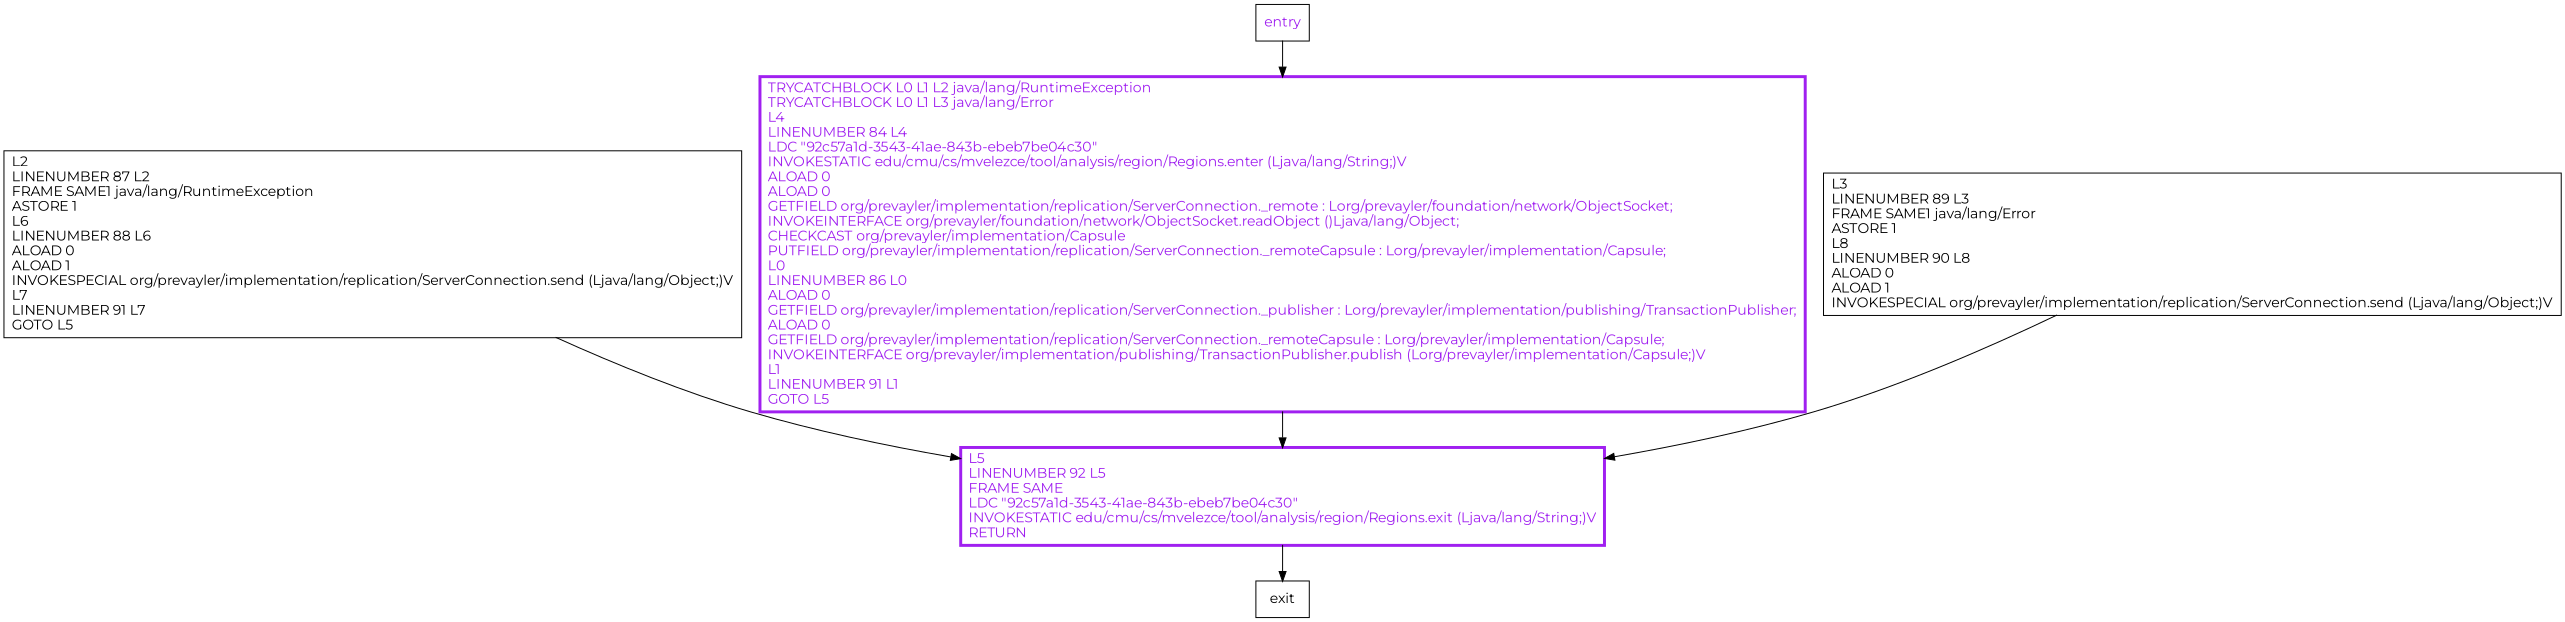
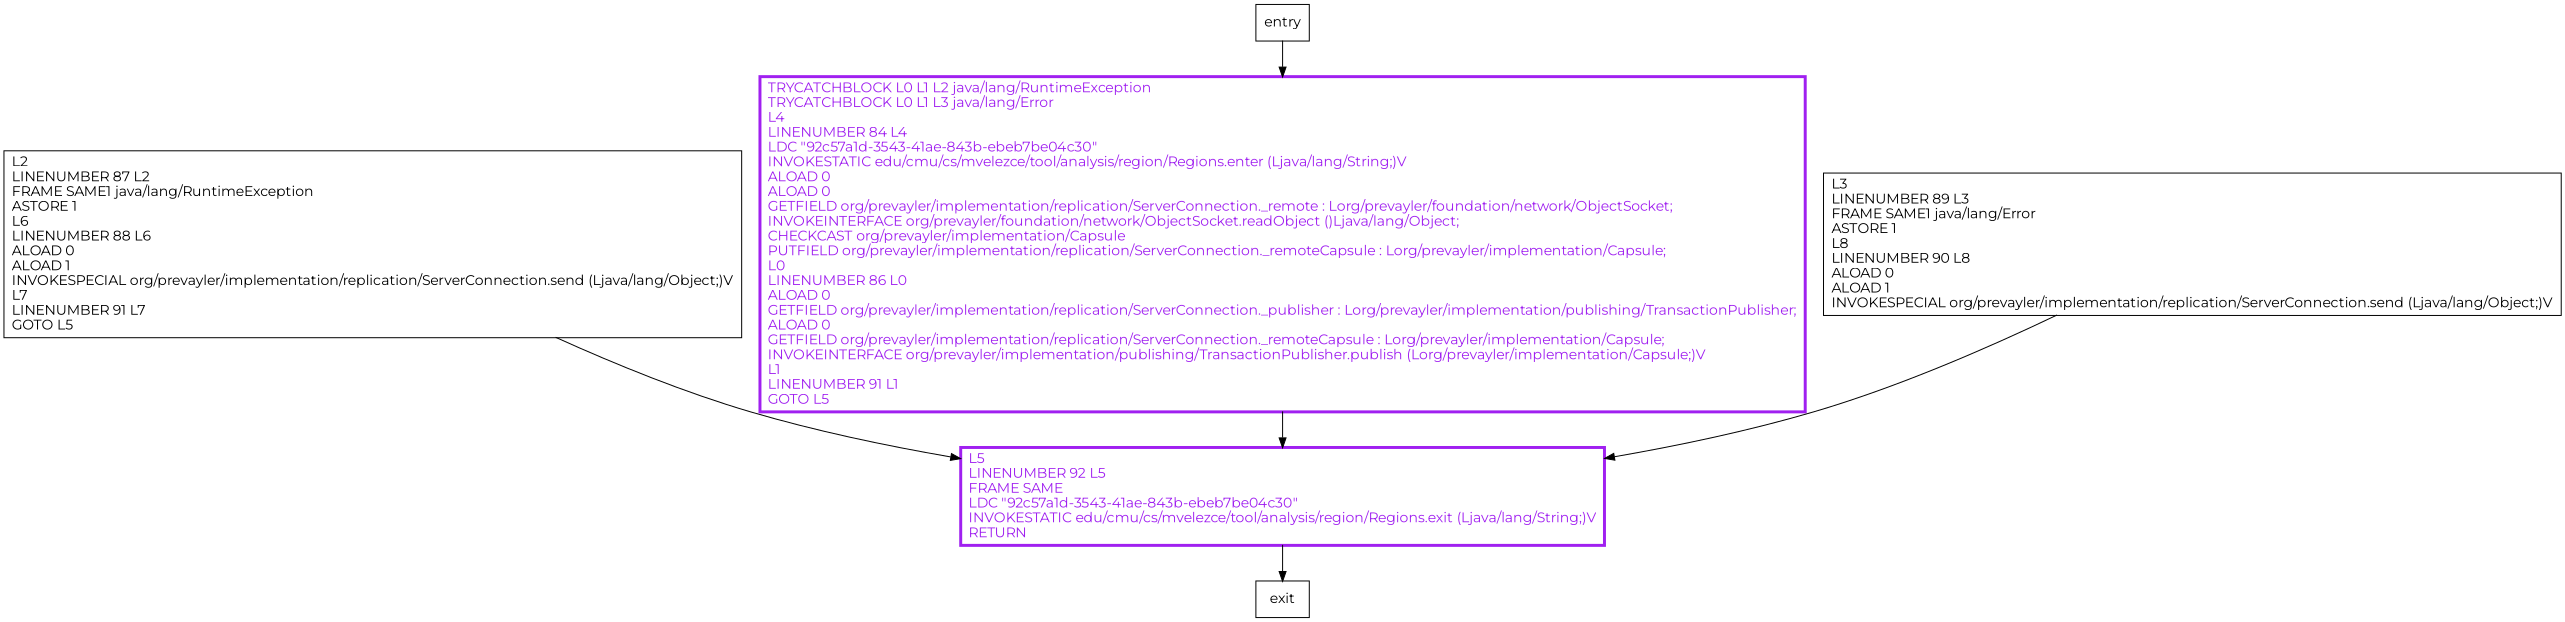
(1283, 23) -> (1283, 23)
